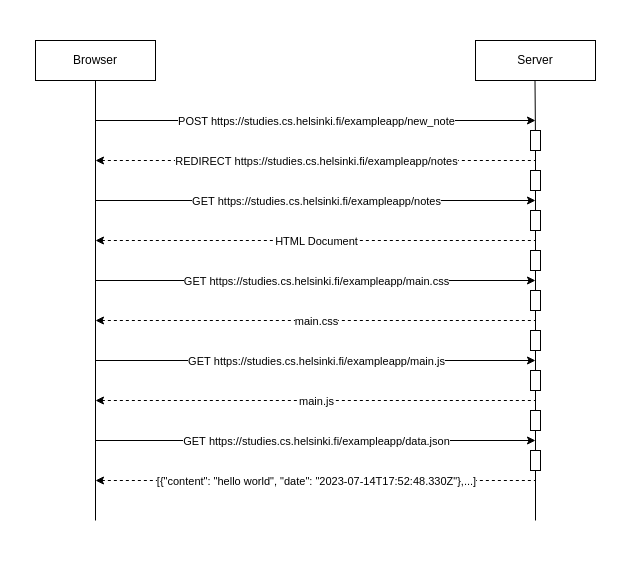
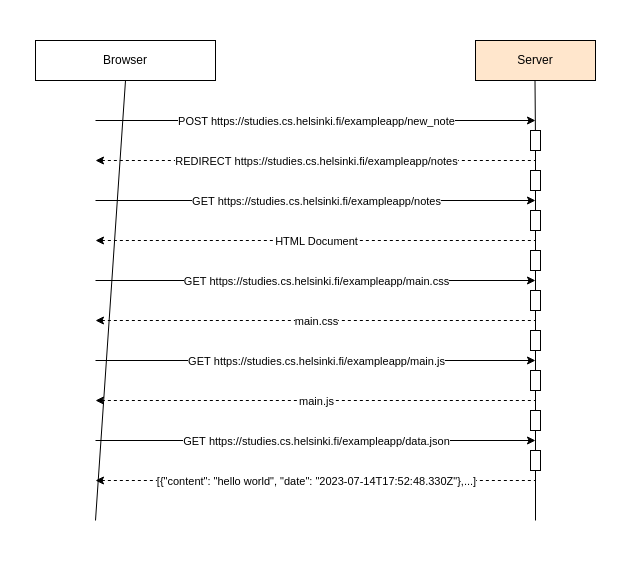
(96, 61) -> (126, 61)
(536, 61) -> (536, 61)
